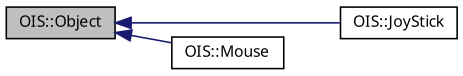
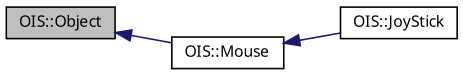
(236, 23) -> (320, 37)
